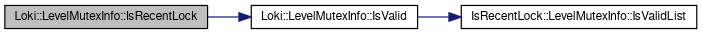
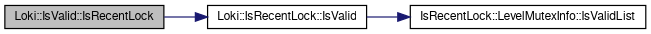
(106, 17) -> (84, 17)
(334, 17) -> (287, 17)
